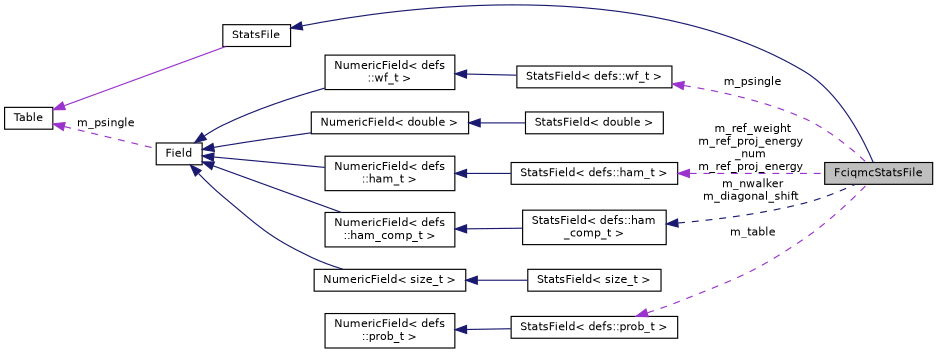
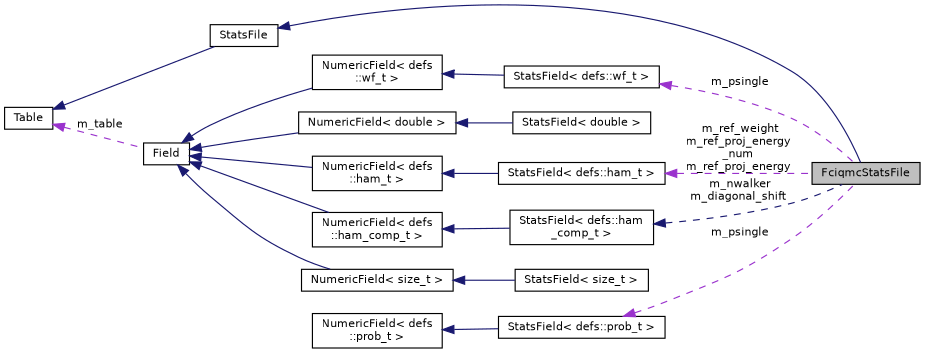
(145, 76) -> (139, 76)
(105, 123) -> (98, 125)
(751, 233) -> (739, 233)
